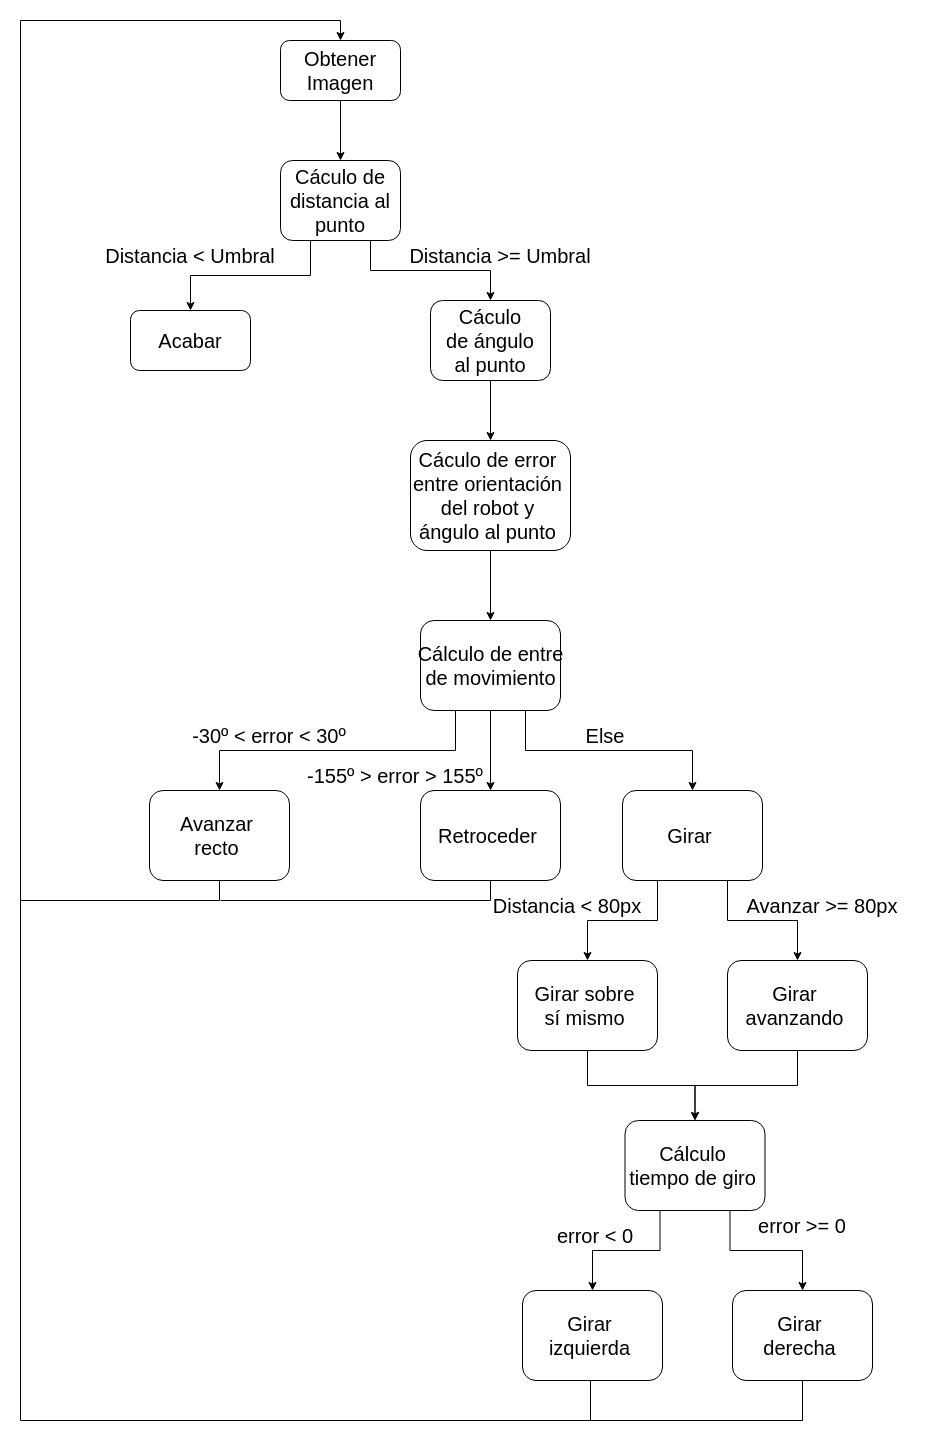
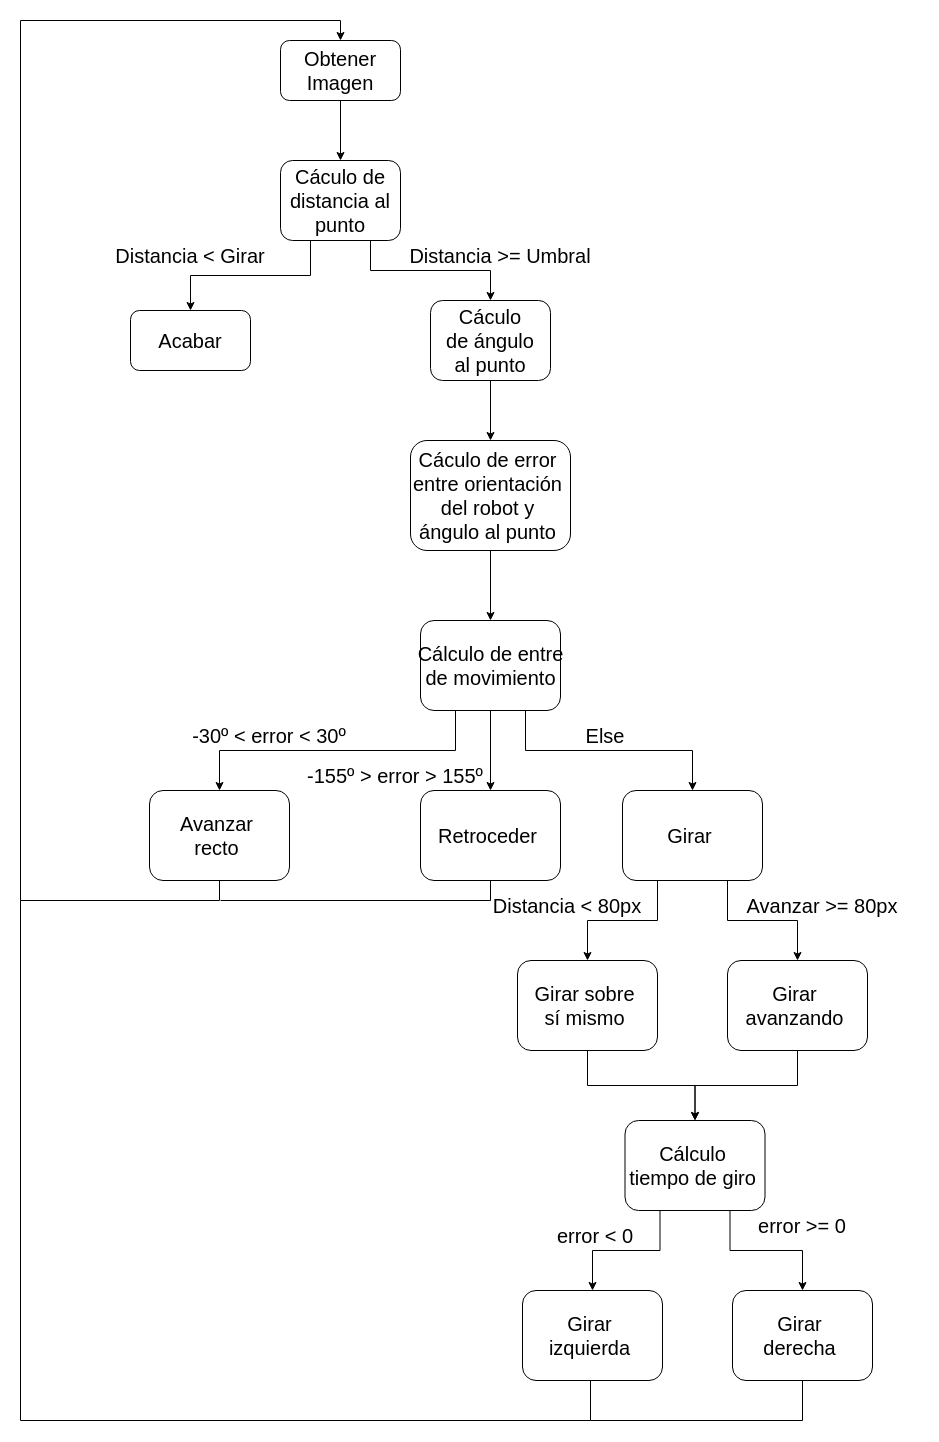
(191, 256) -> (191, 256)
